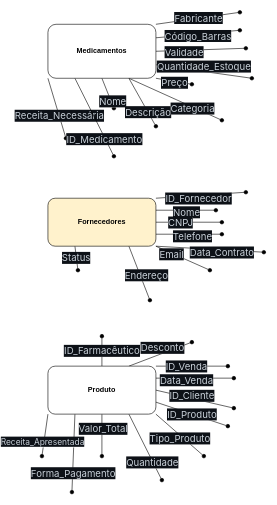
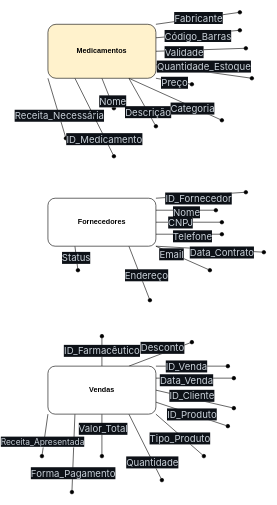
(102, 51) -> (102, 51)
(102, 222) -> (102, 222)
(102, 390) -> (102, 390)
